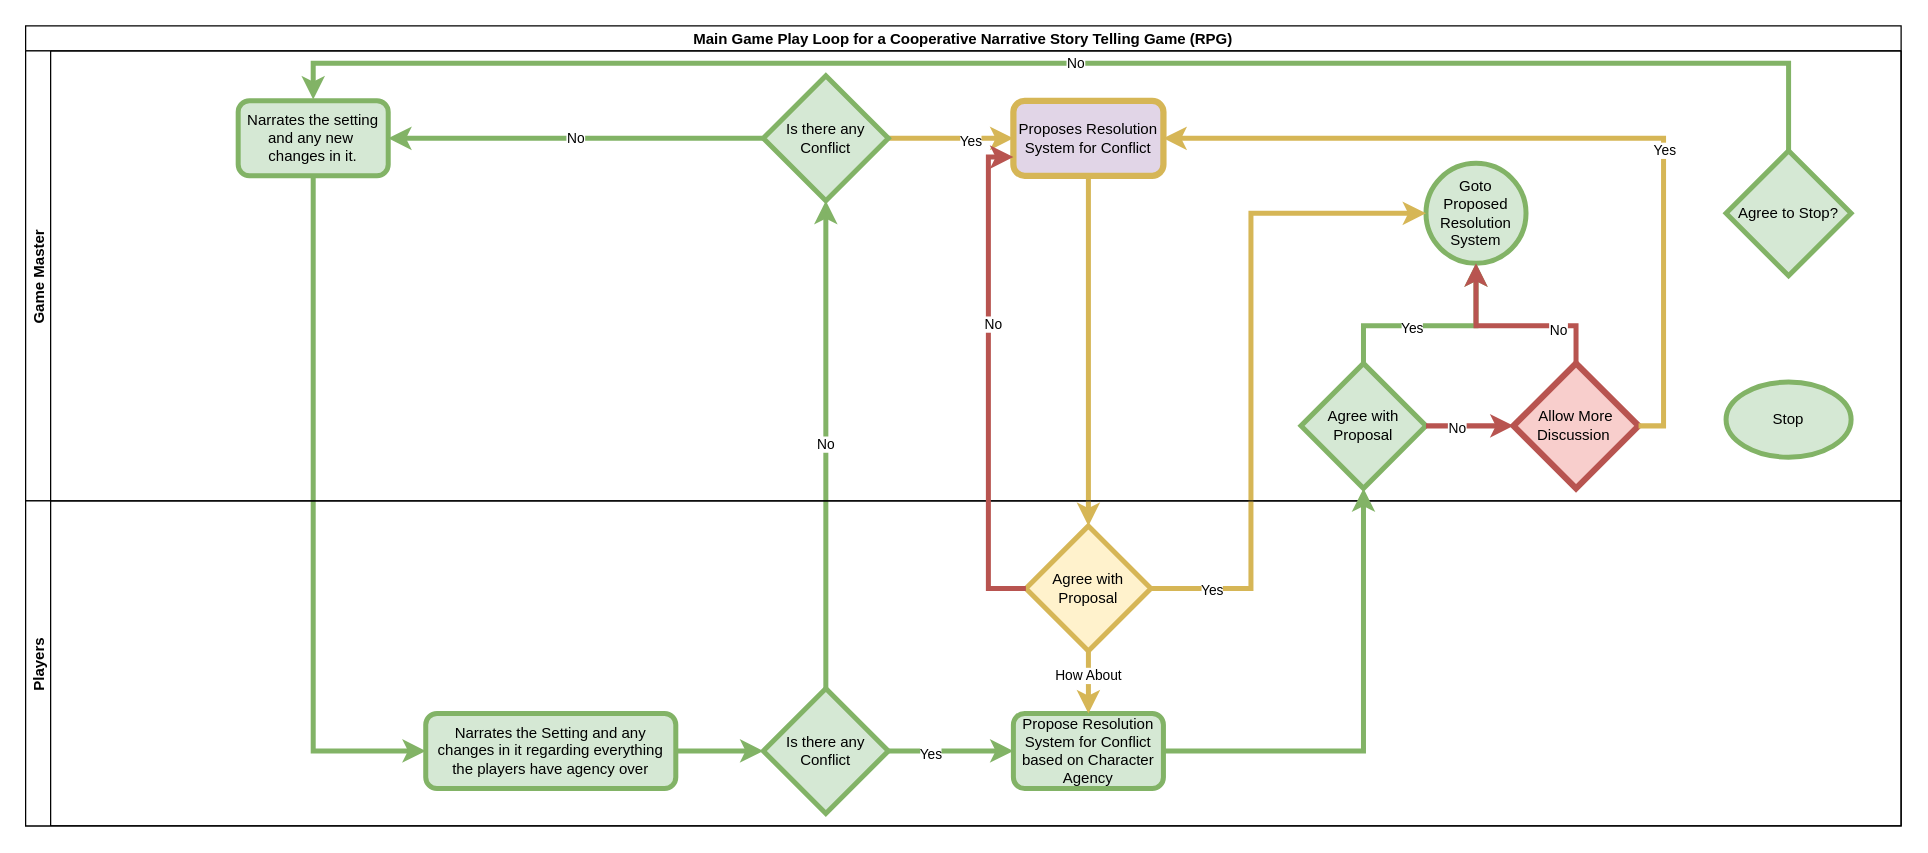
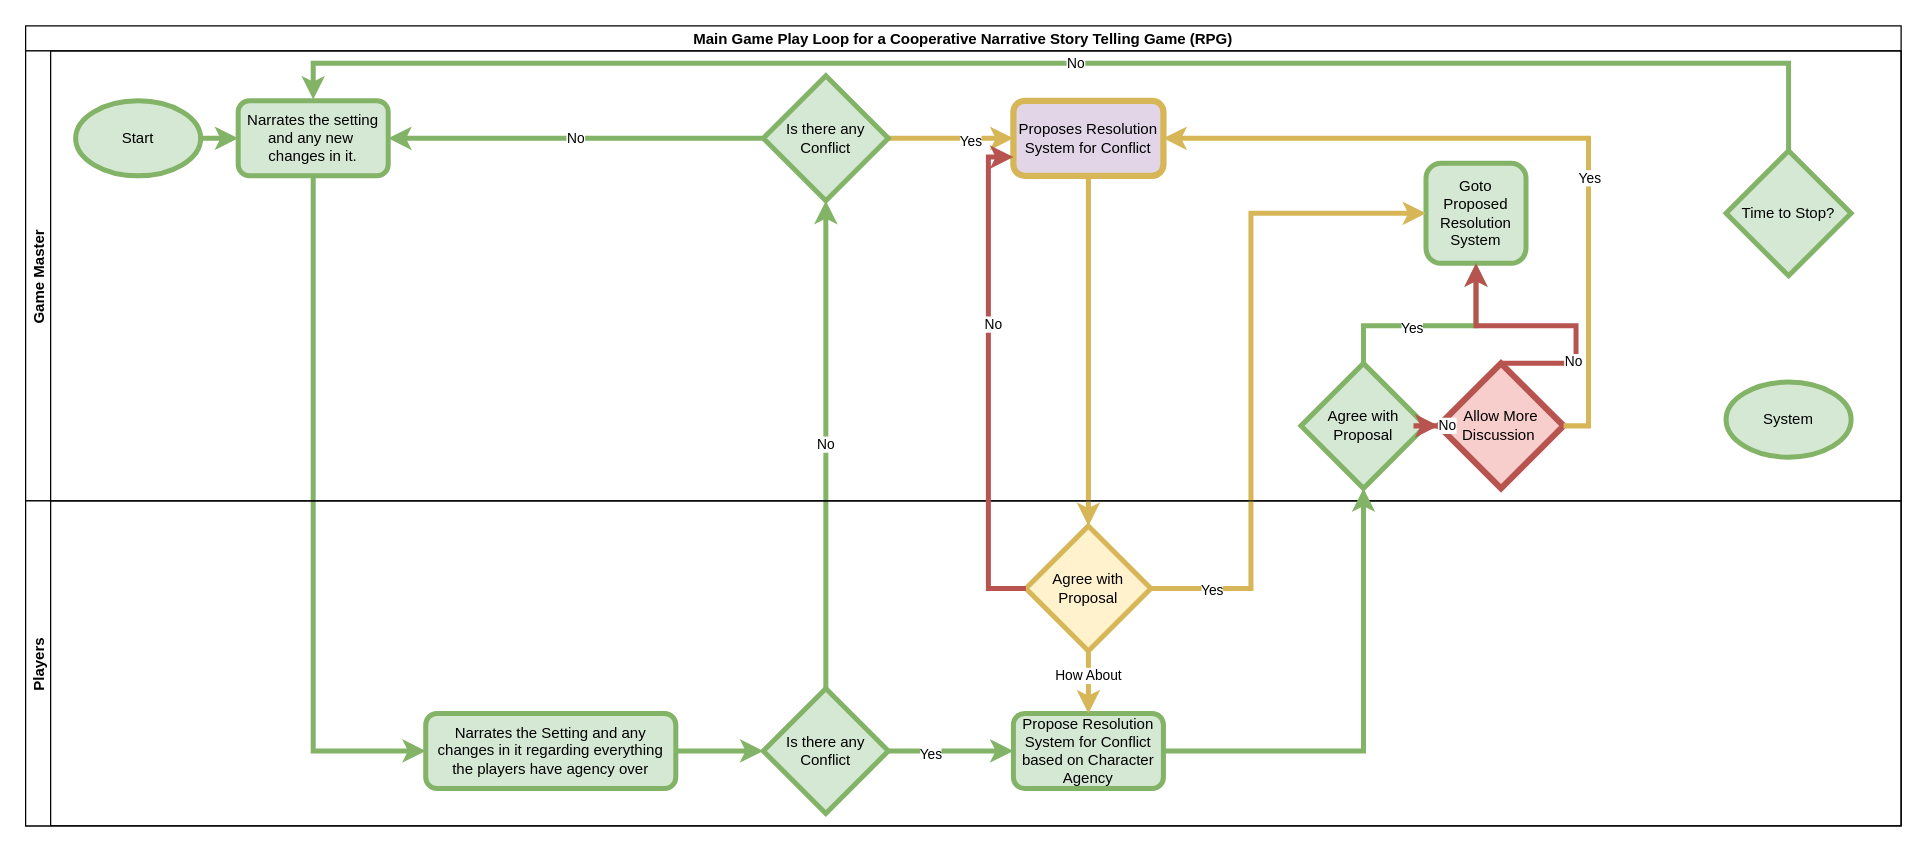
none -> (138, 138)
none -> (224, 138)
(1476, 213) -> (1476, 213)
(1788, 213) -> (1788, 213)
(1788, 419) -> (1788, 419)
(1576, 426) -> (1501, 426)
